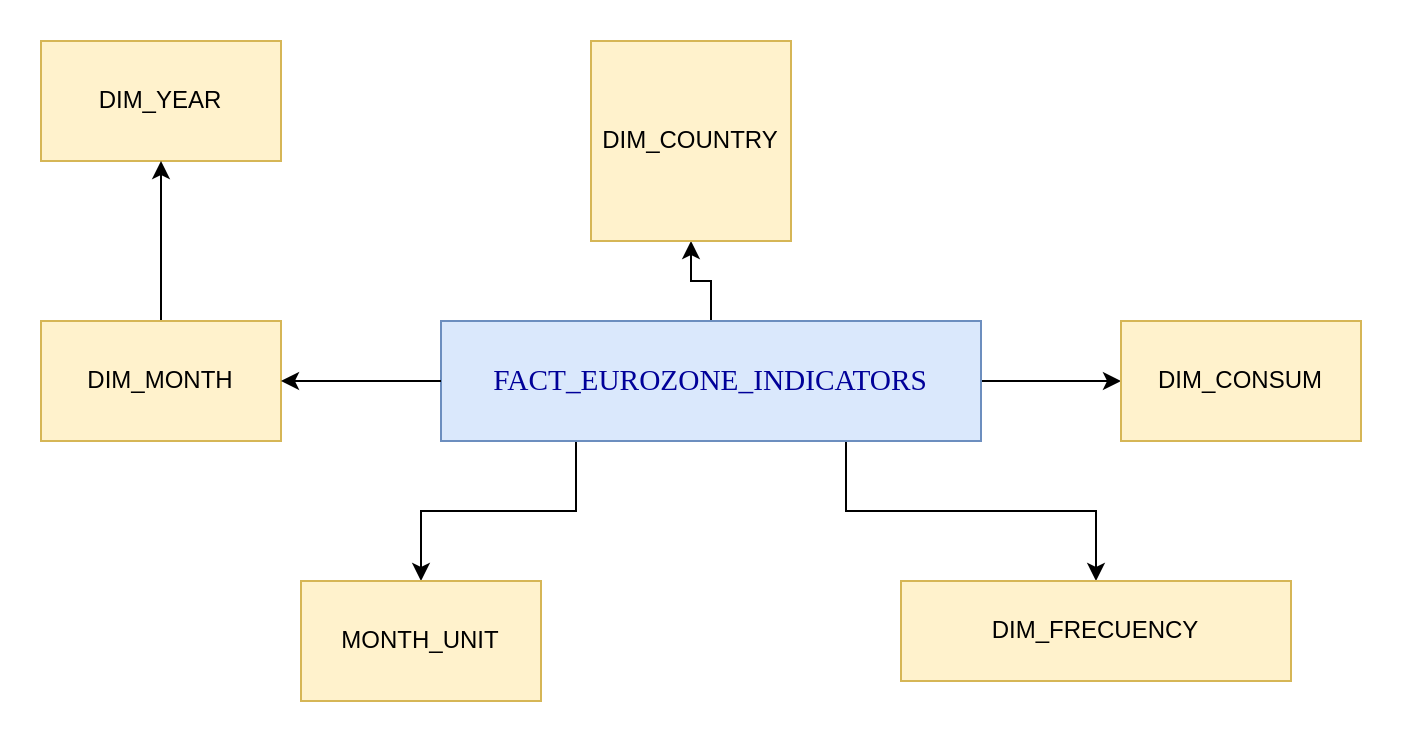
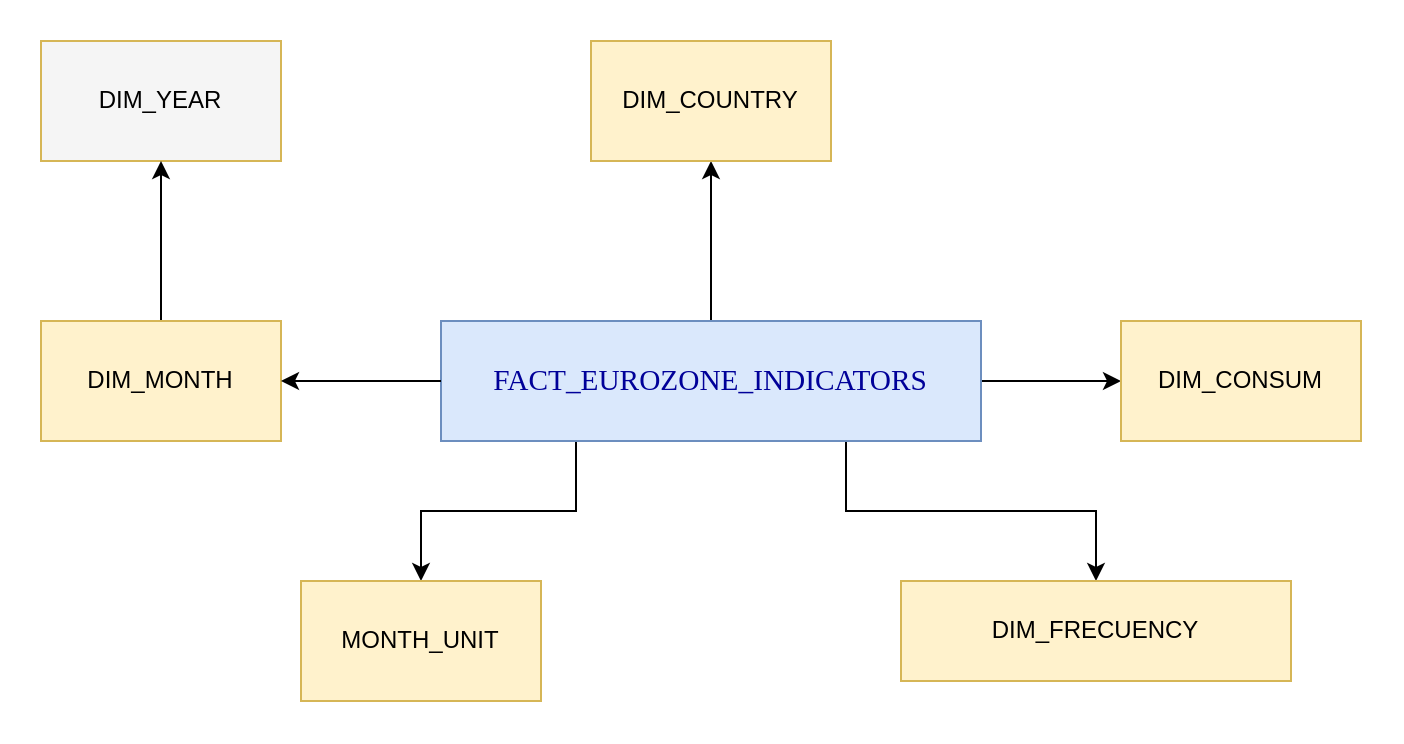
(161, 101) -> (161, 101)
(691, 141) -> (711, 101)
